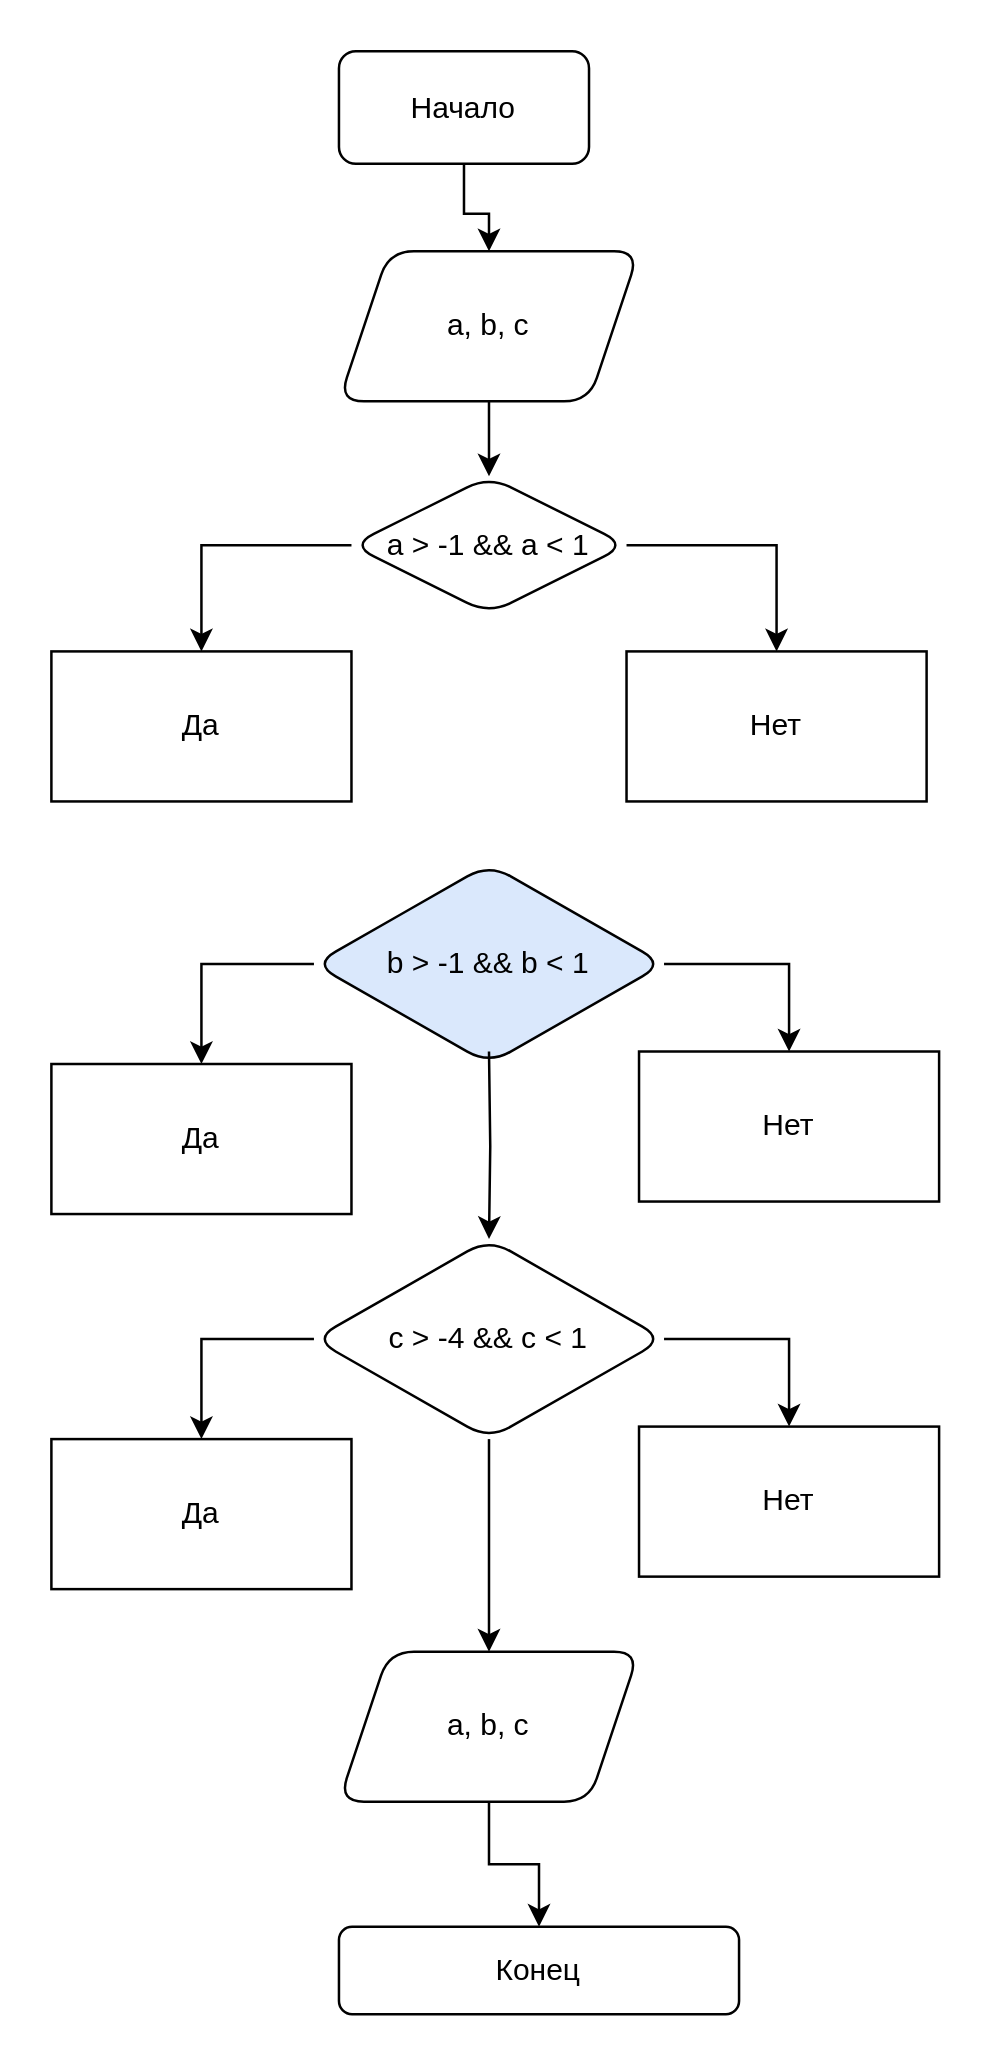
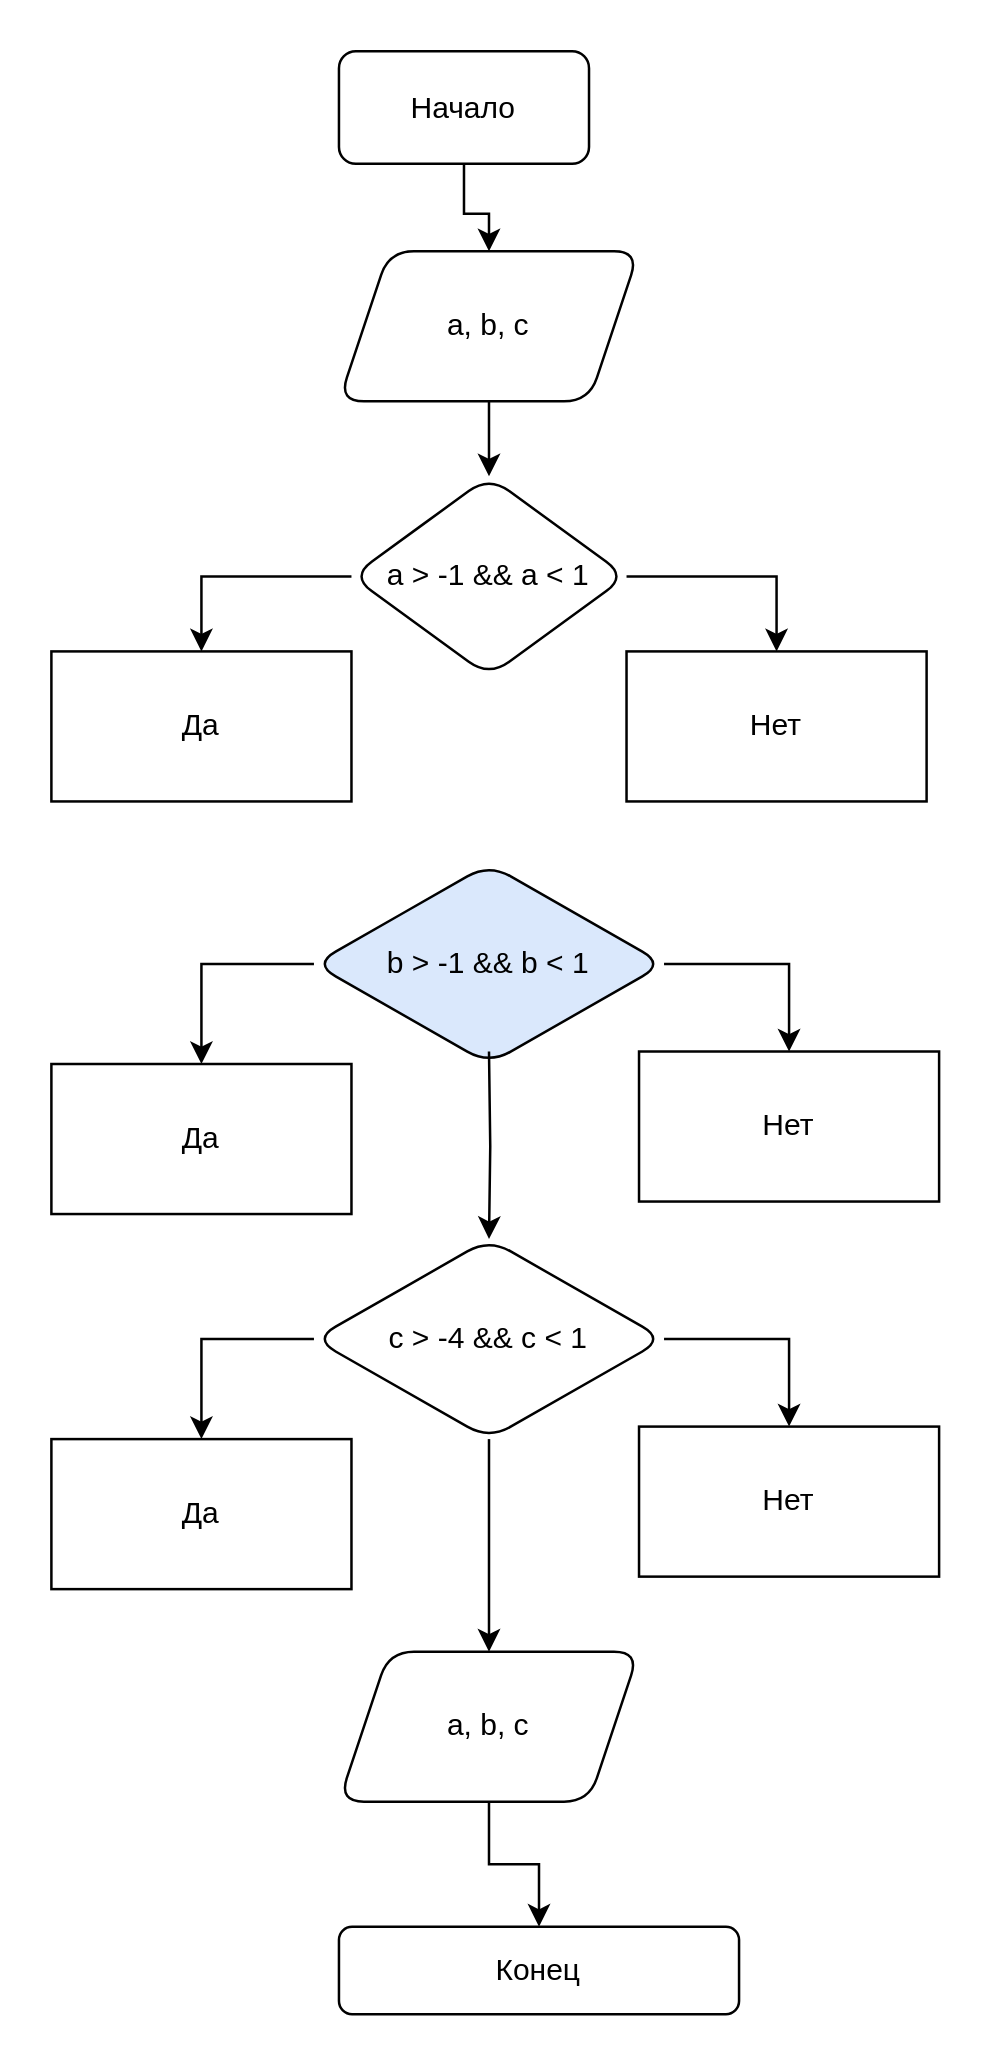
(489, 545) -> (489, 576)
